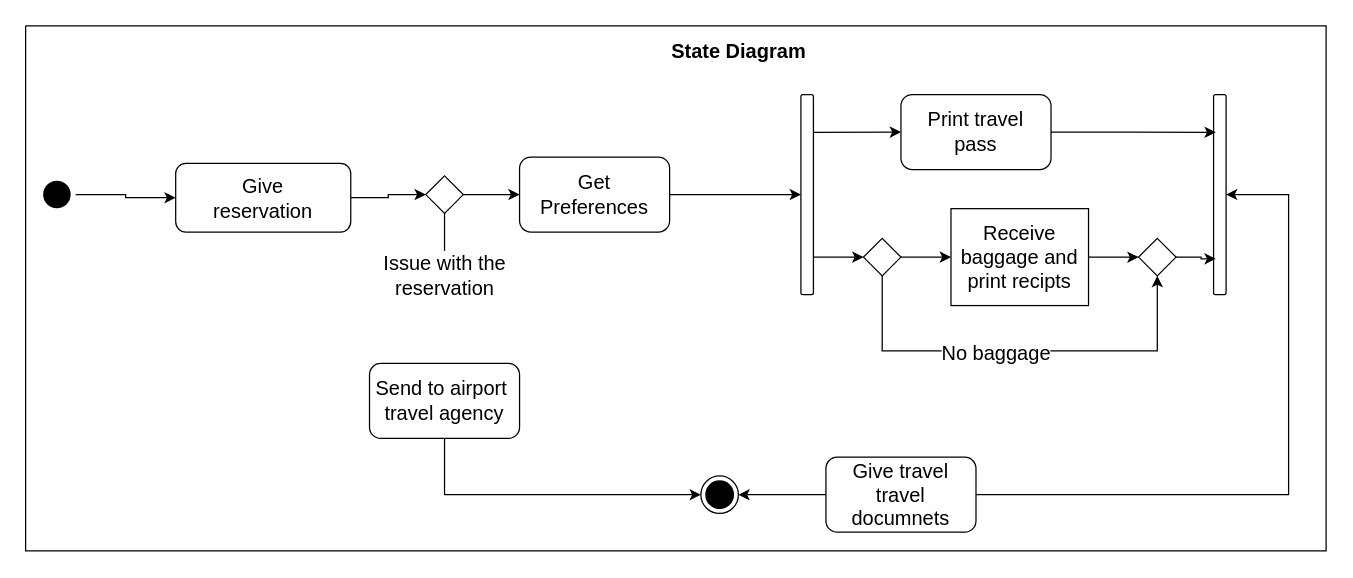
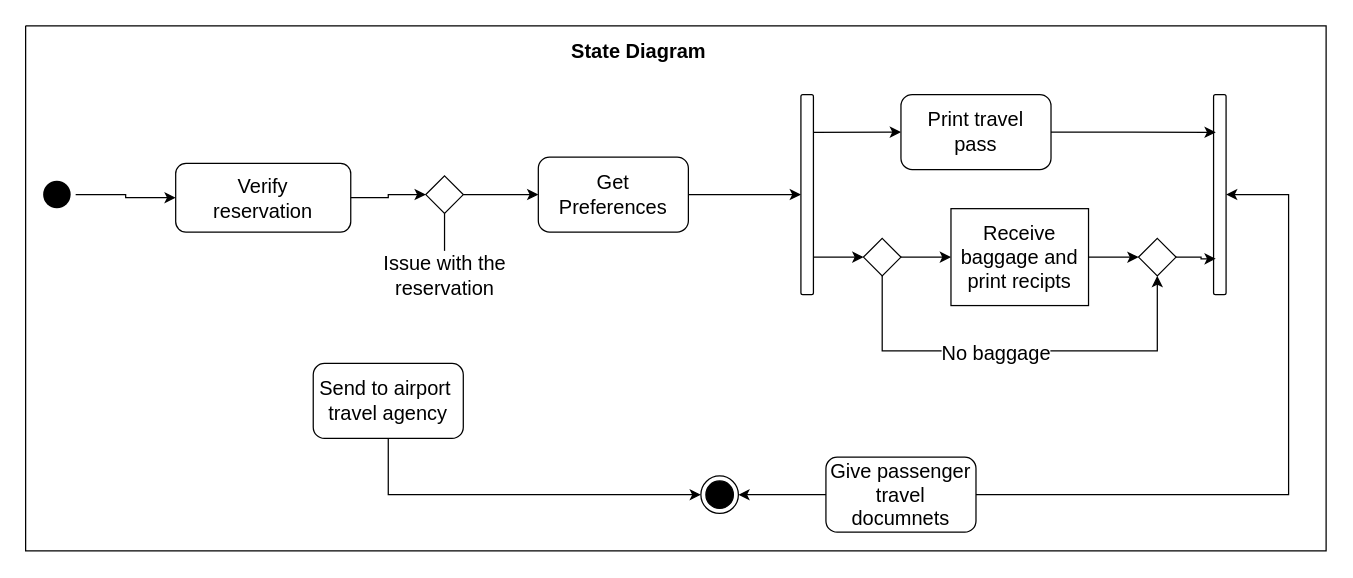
(738, 51) -> (638, 51)
(594, 194) -> (613, 194)
(263, 198) -> (263, 198)
(444, 401) -> (388, 401)
(901, 494) -> (901, 494)
